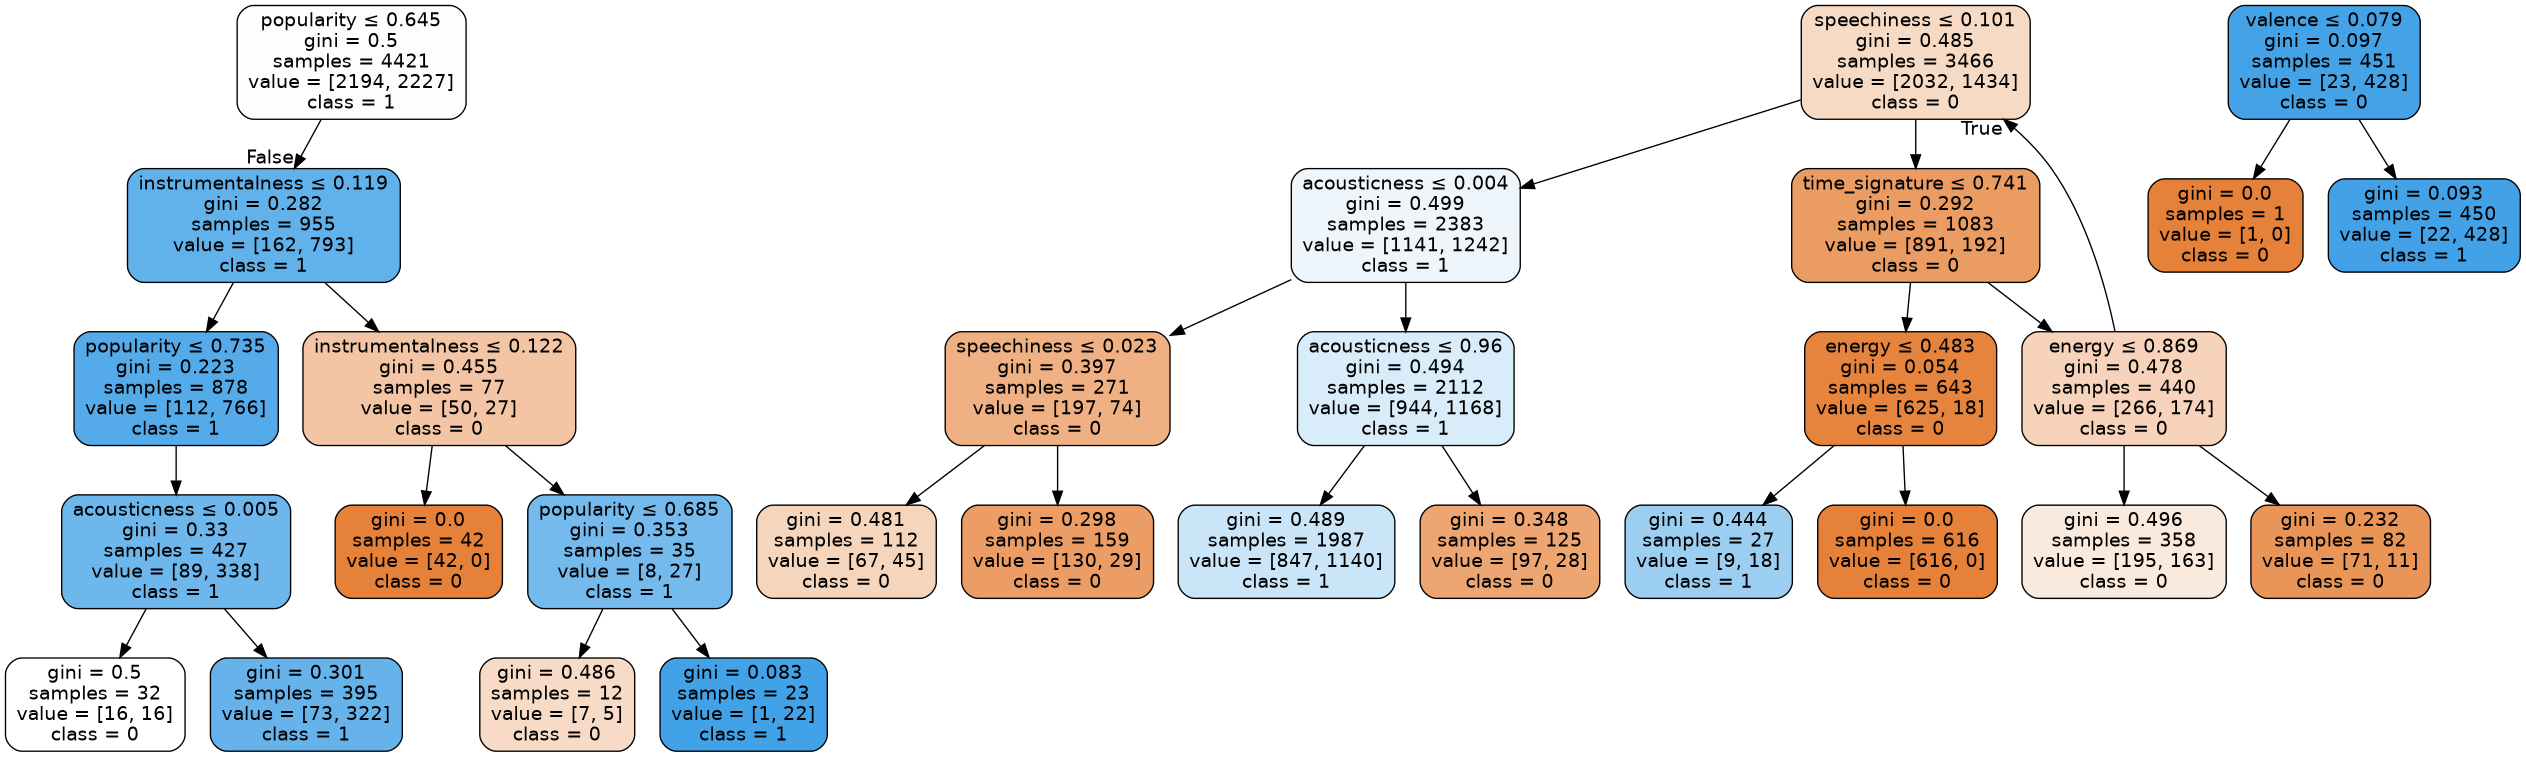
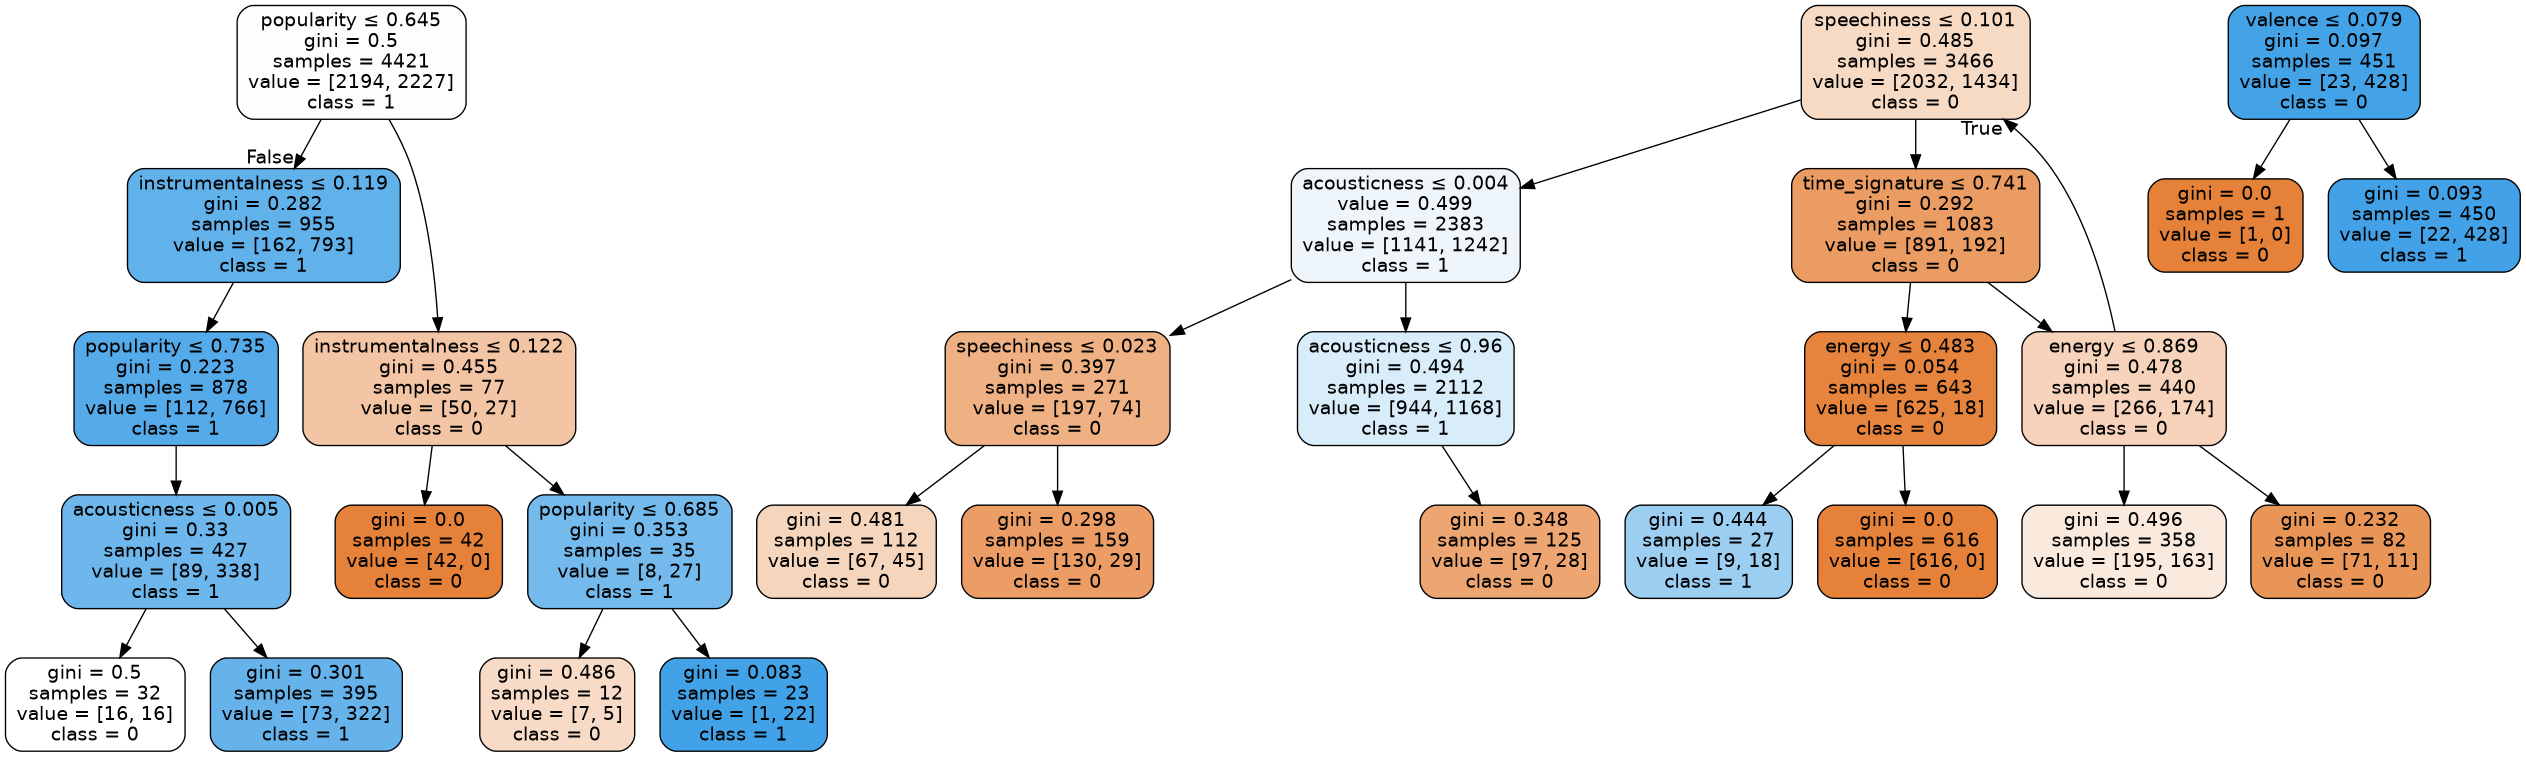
(1406, 204) -> (1406, 204)
(346, 302) -> (424, 216)
(1287, 552) -> none
